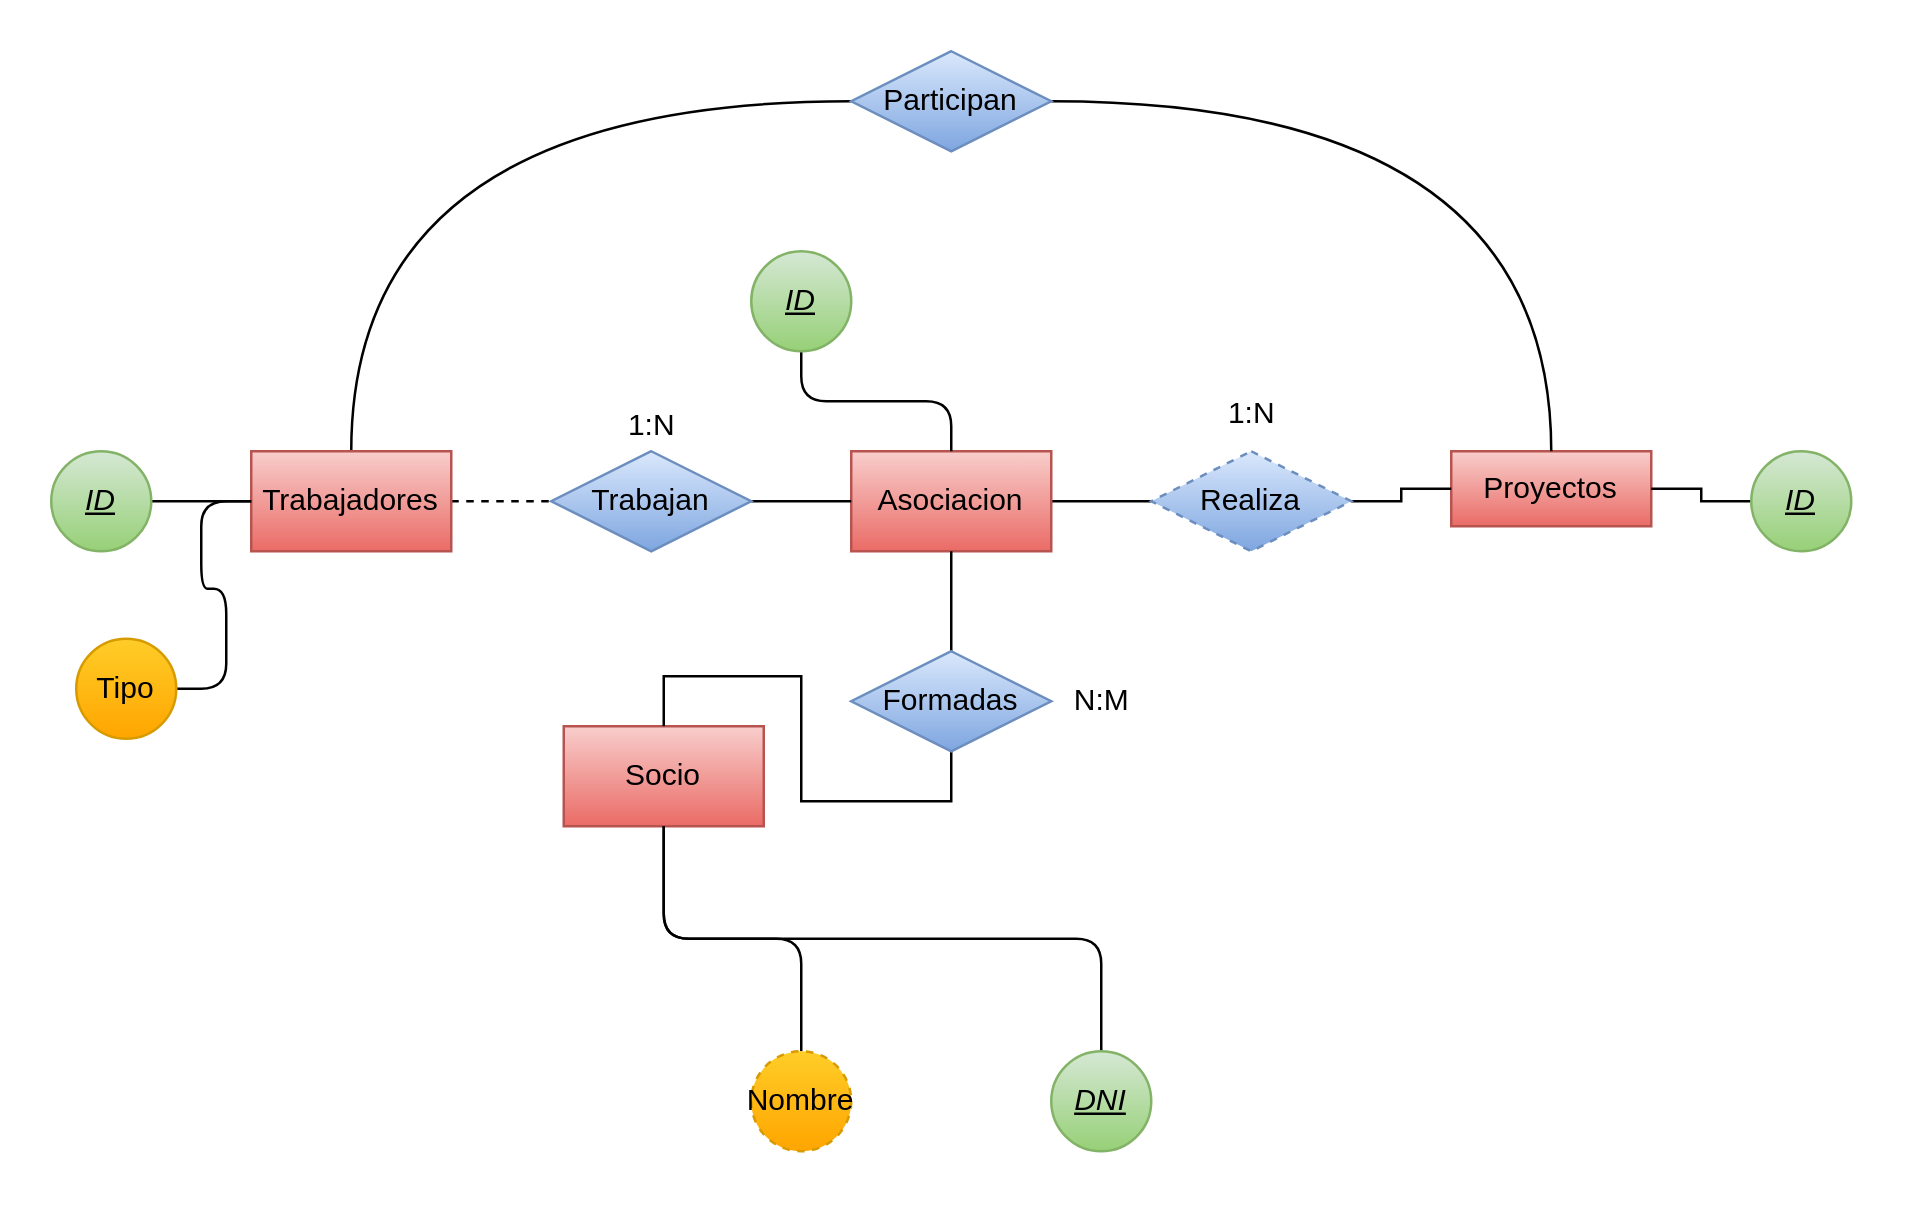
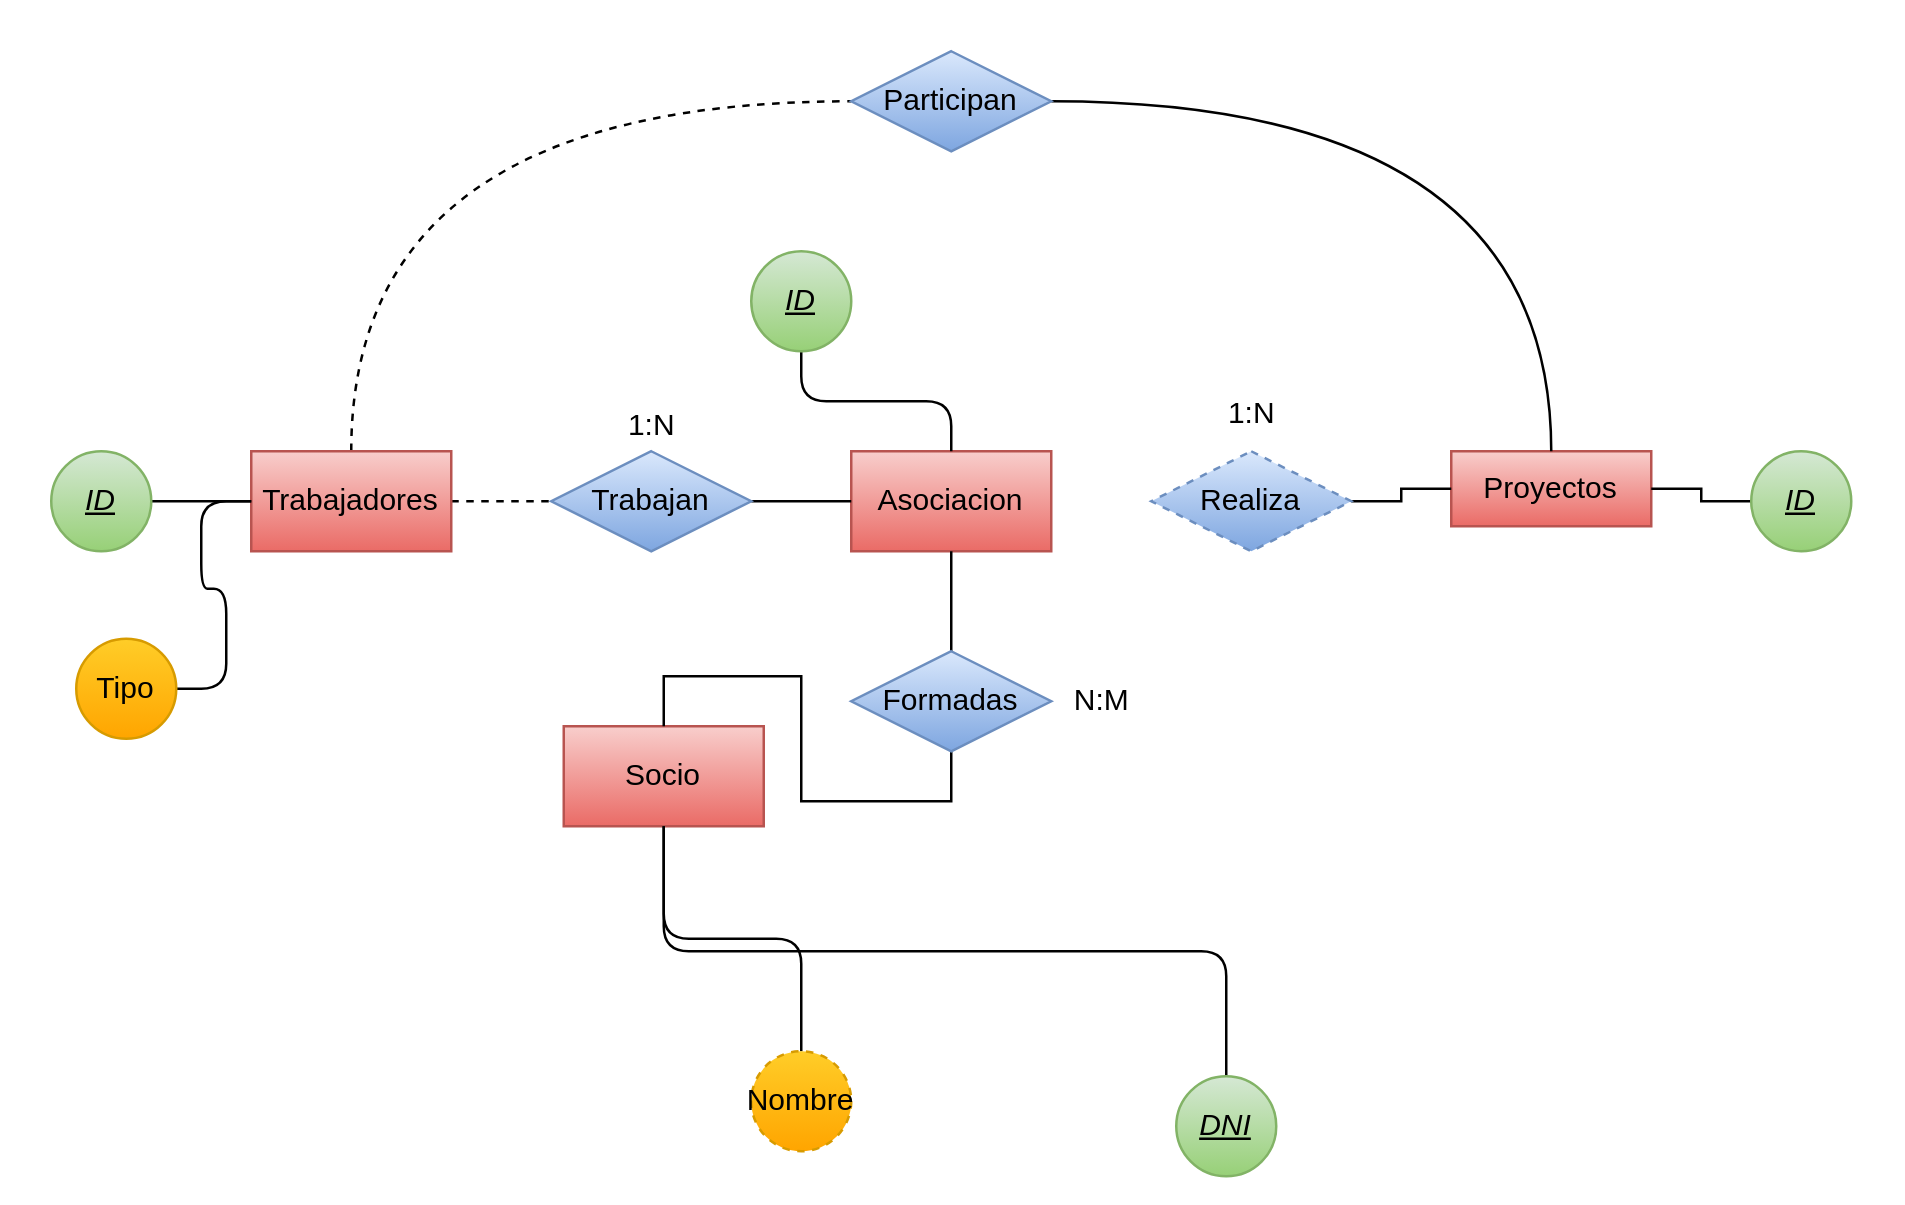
(517, 165) -> (517, 165)
(1101, 501) -> none
(1101, 1101) -> (1226, 1126)
